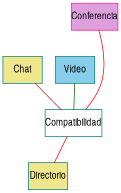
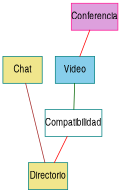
(103, 72) -> (85, 43)
(48, 96) -> (35, 123)
